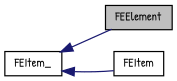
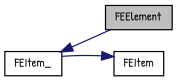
(94, 72) -> (82, 55)
